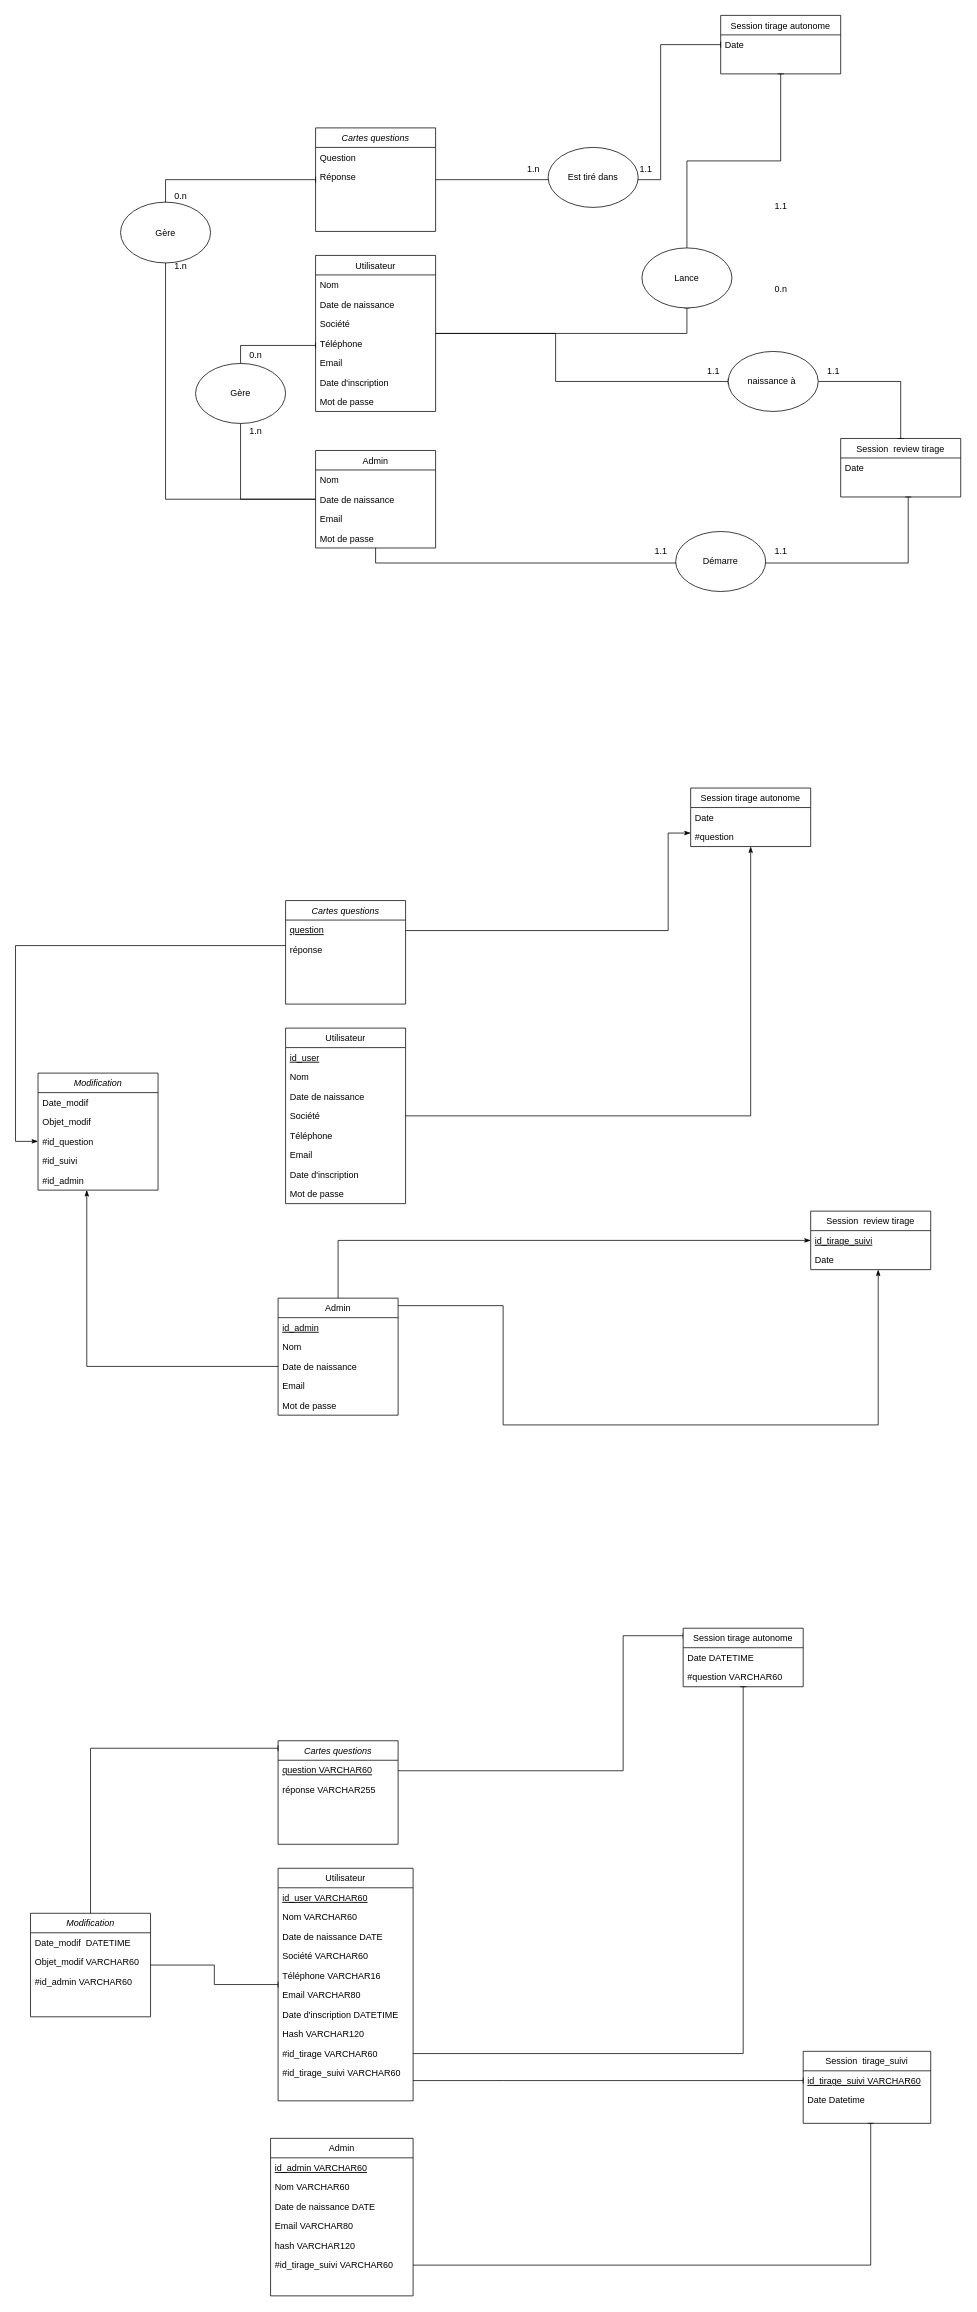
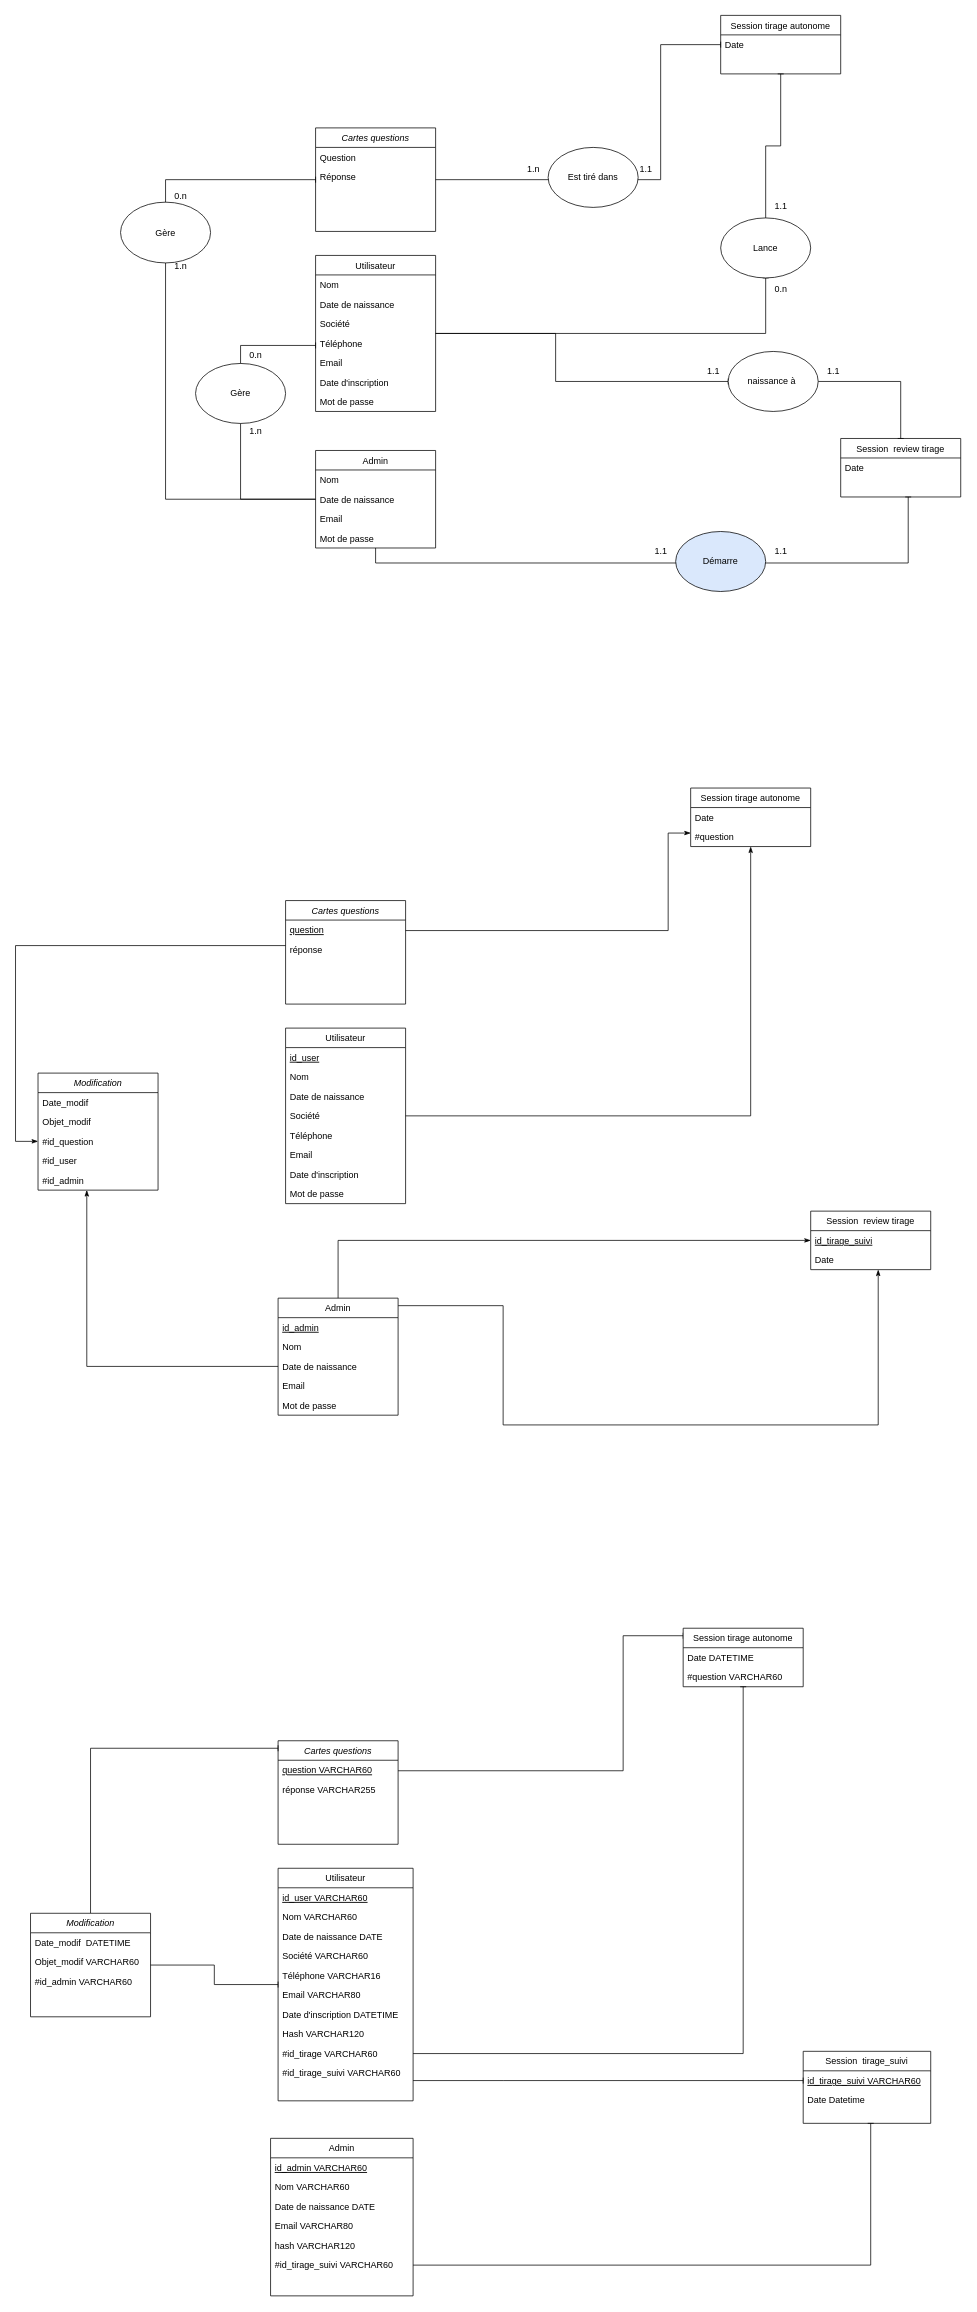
(687, 278) -> (765, 248)
(720, 561) -> (720, 561)
(61, 1161) -> (61, 1161)
